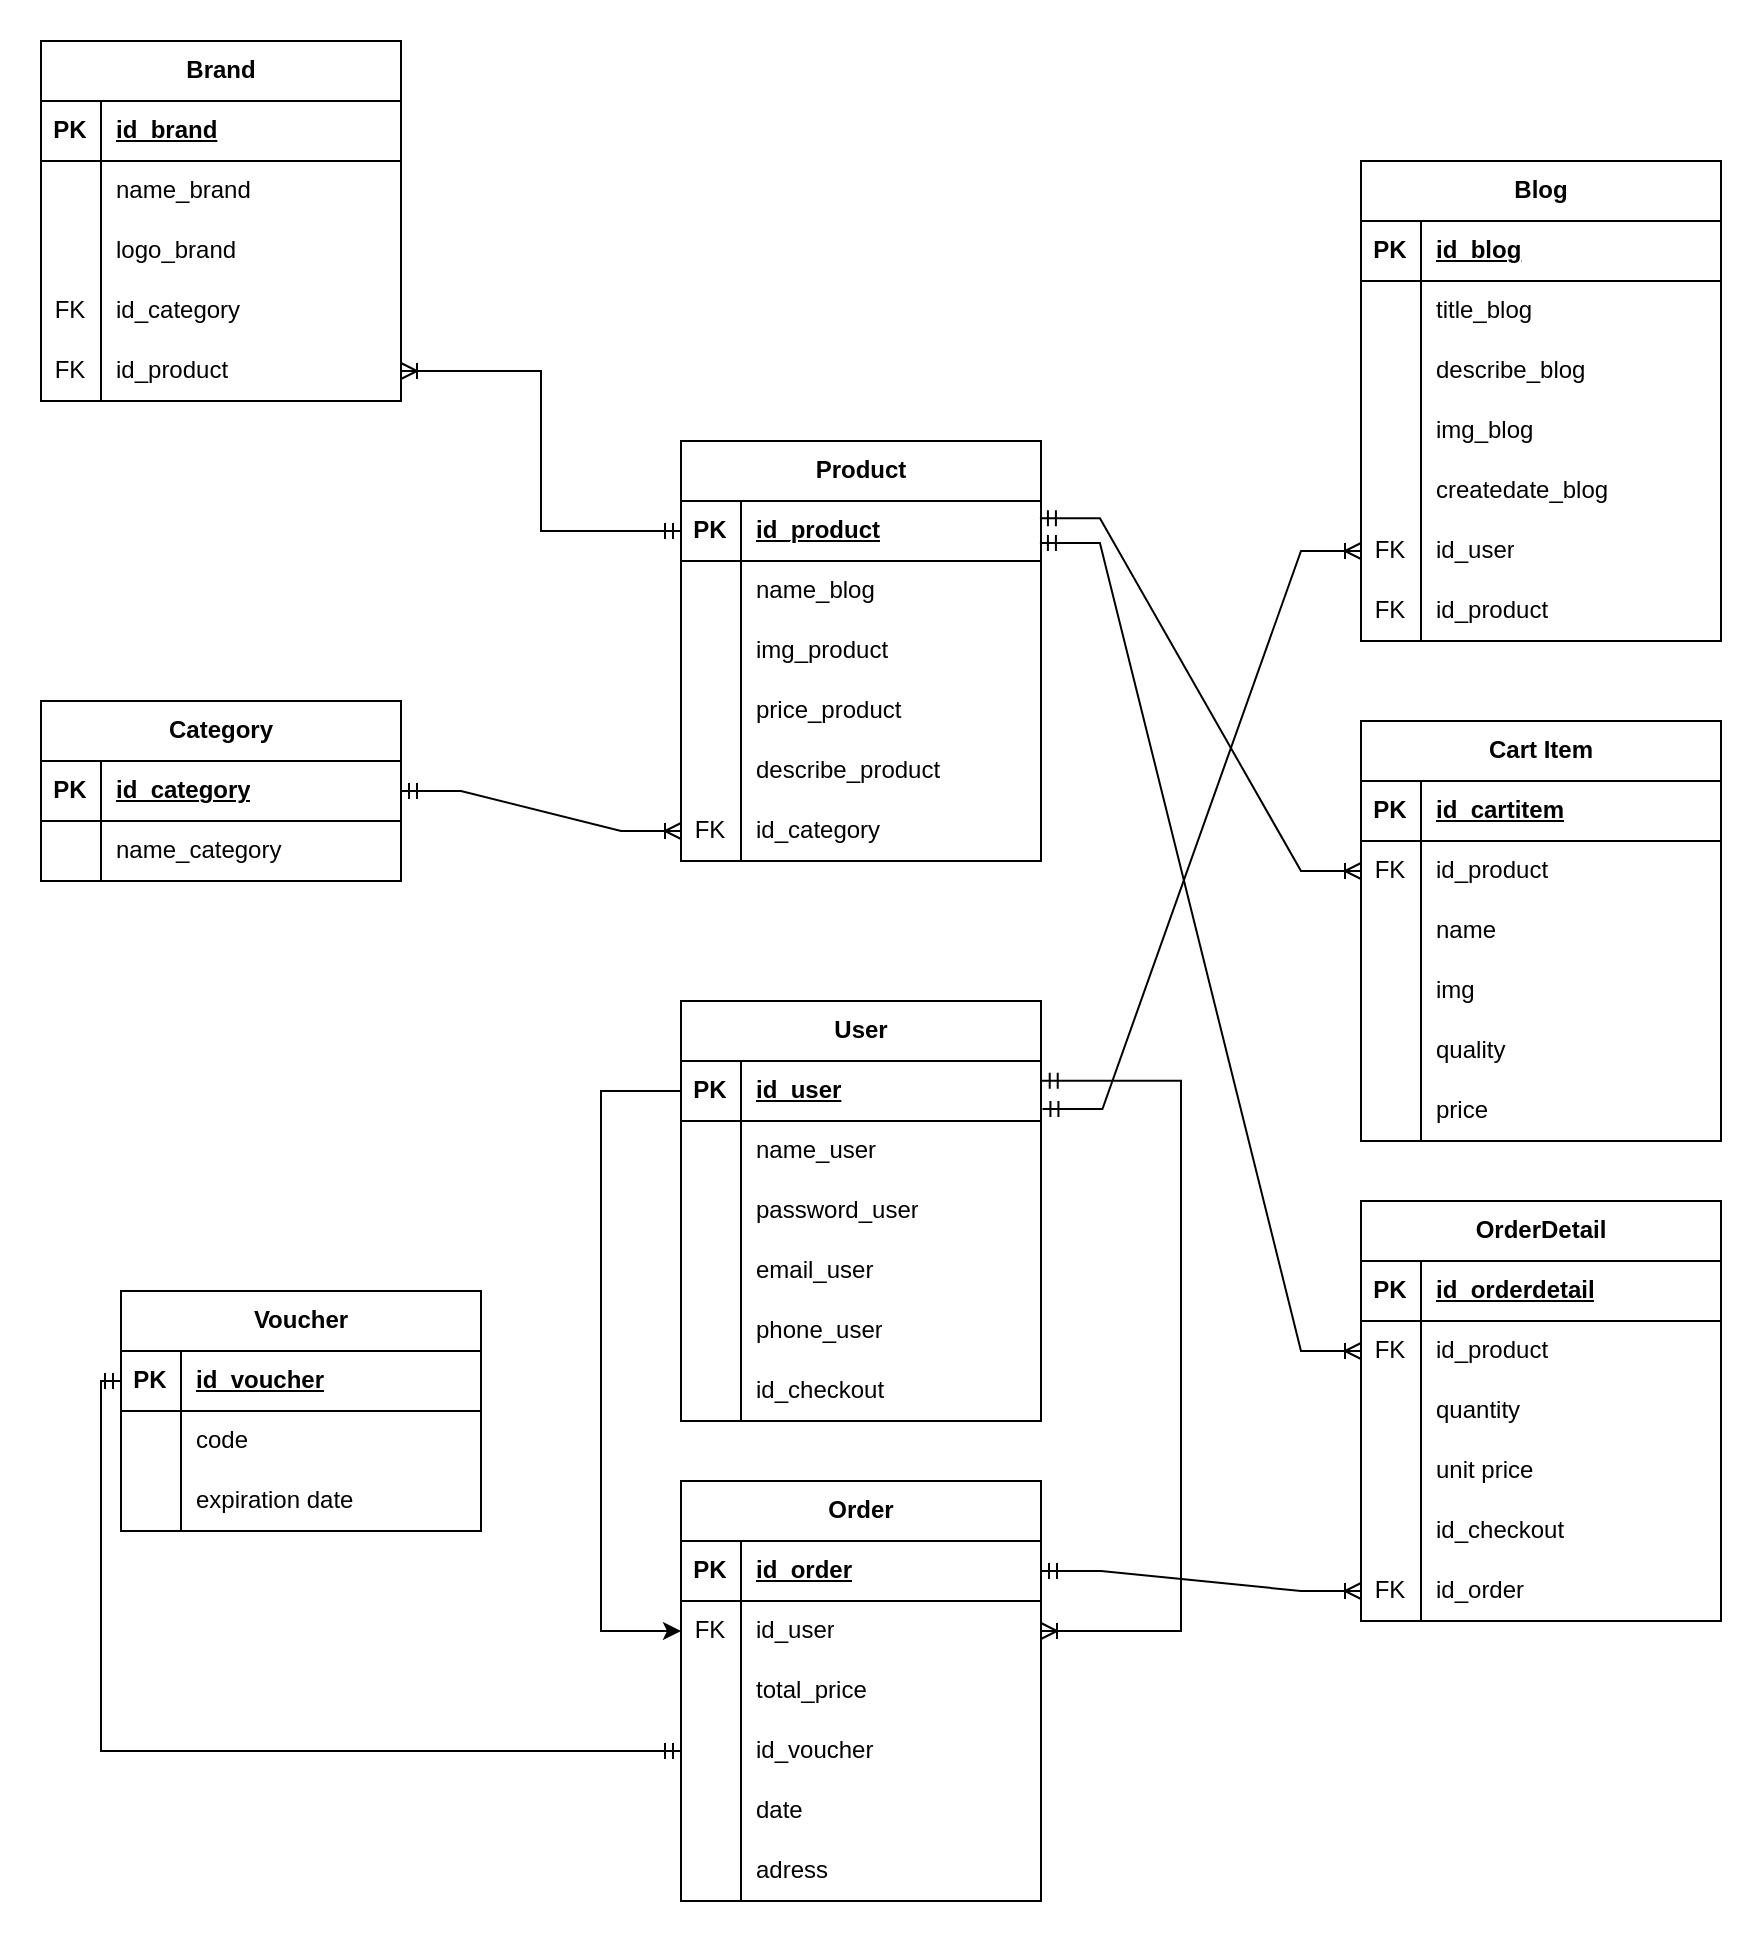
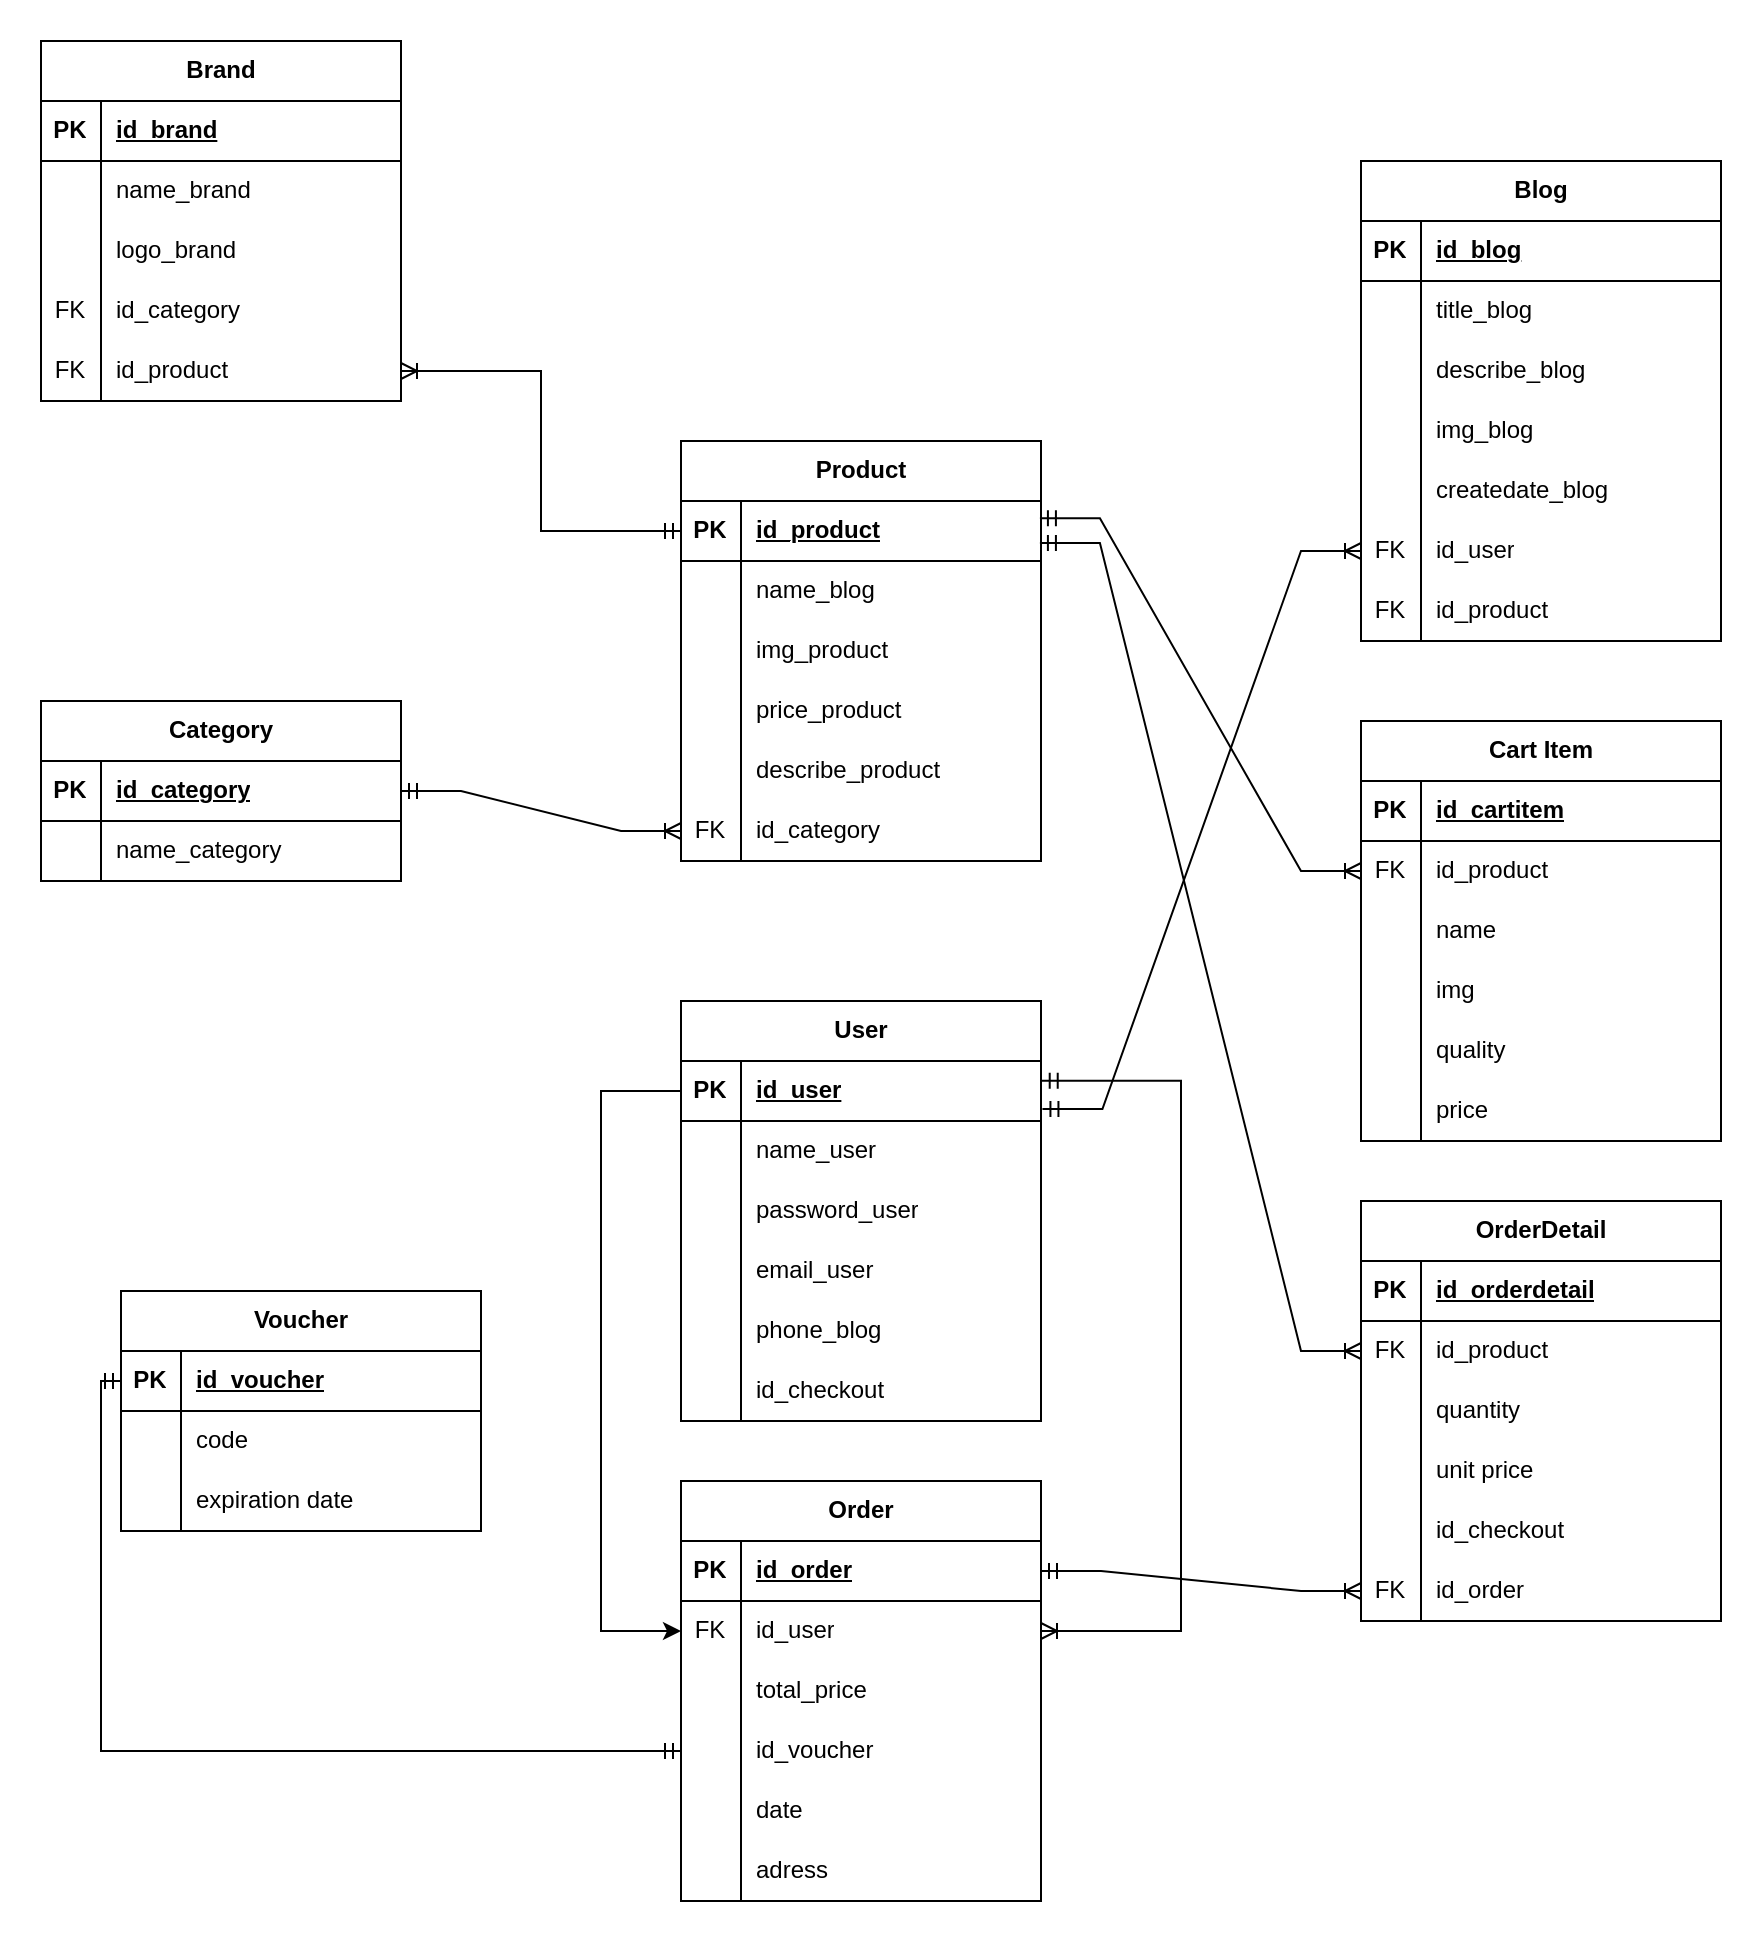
(824, 1331) -> (821, 1331)
